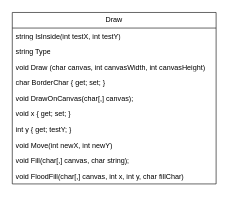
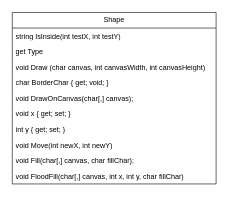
(114, 20) -> (114, 20)
(36, 52) -> (31, 52)
(68, 83) -> (69, 83)
(51, 130) -> (47, 130)
(83, 161) -> (85, 161)
